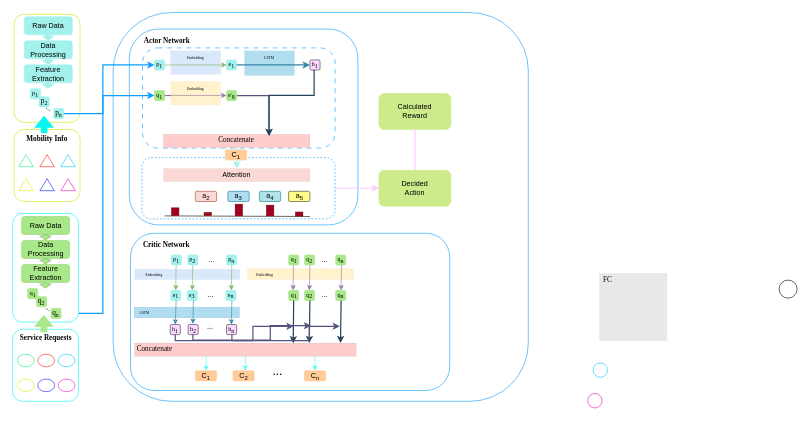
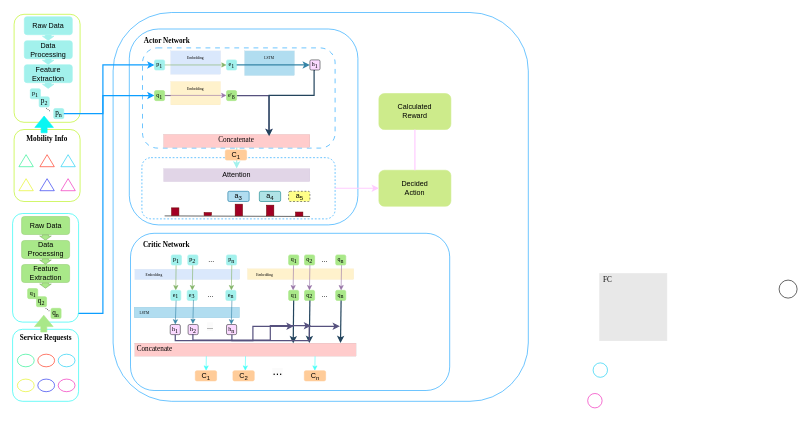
(237, 175) -> (237, 175)
(206, 196) -> none
(299, 196) -> (299, 196)
